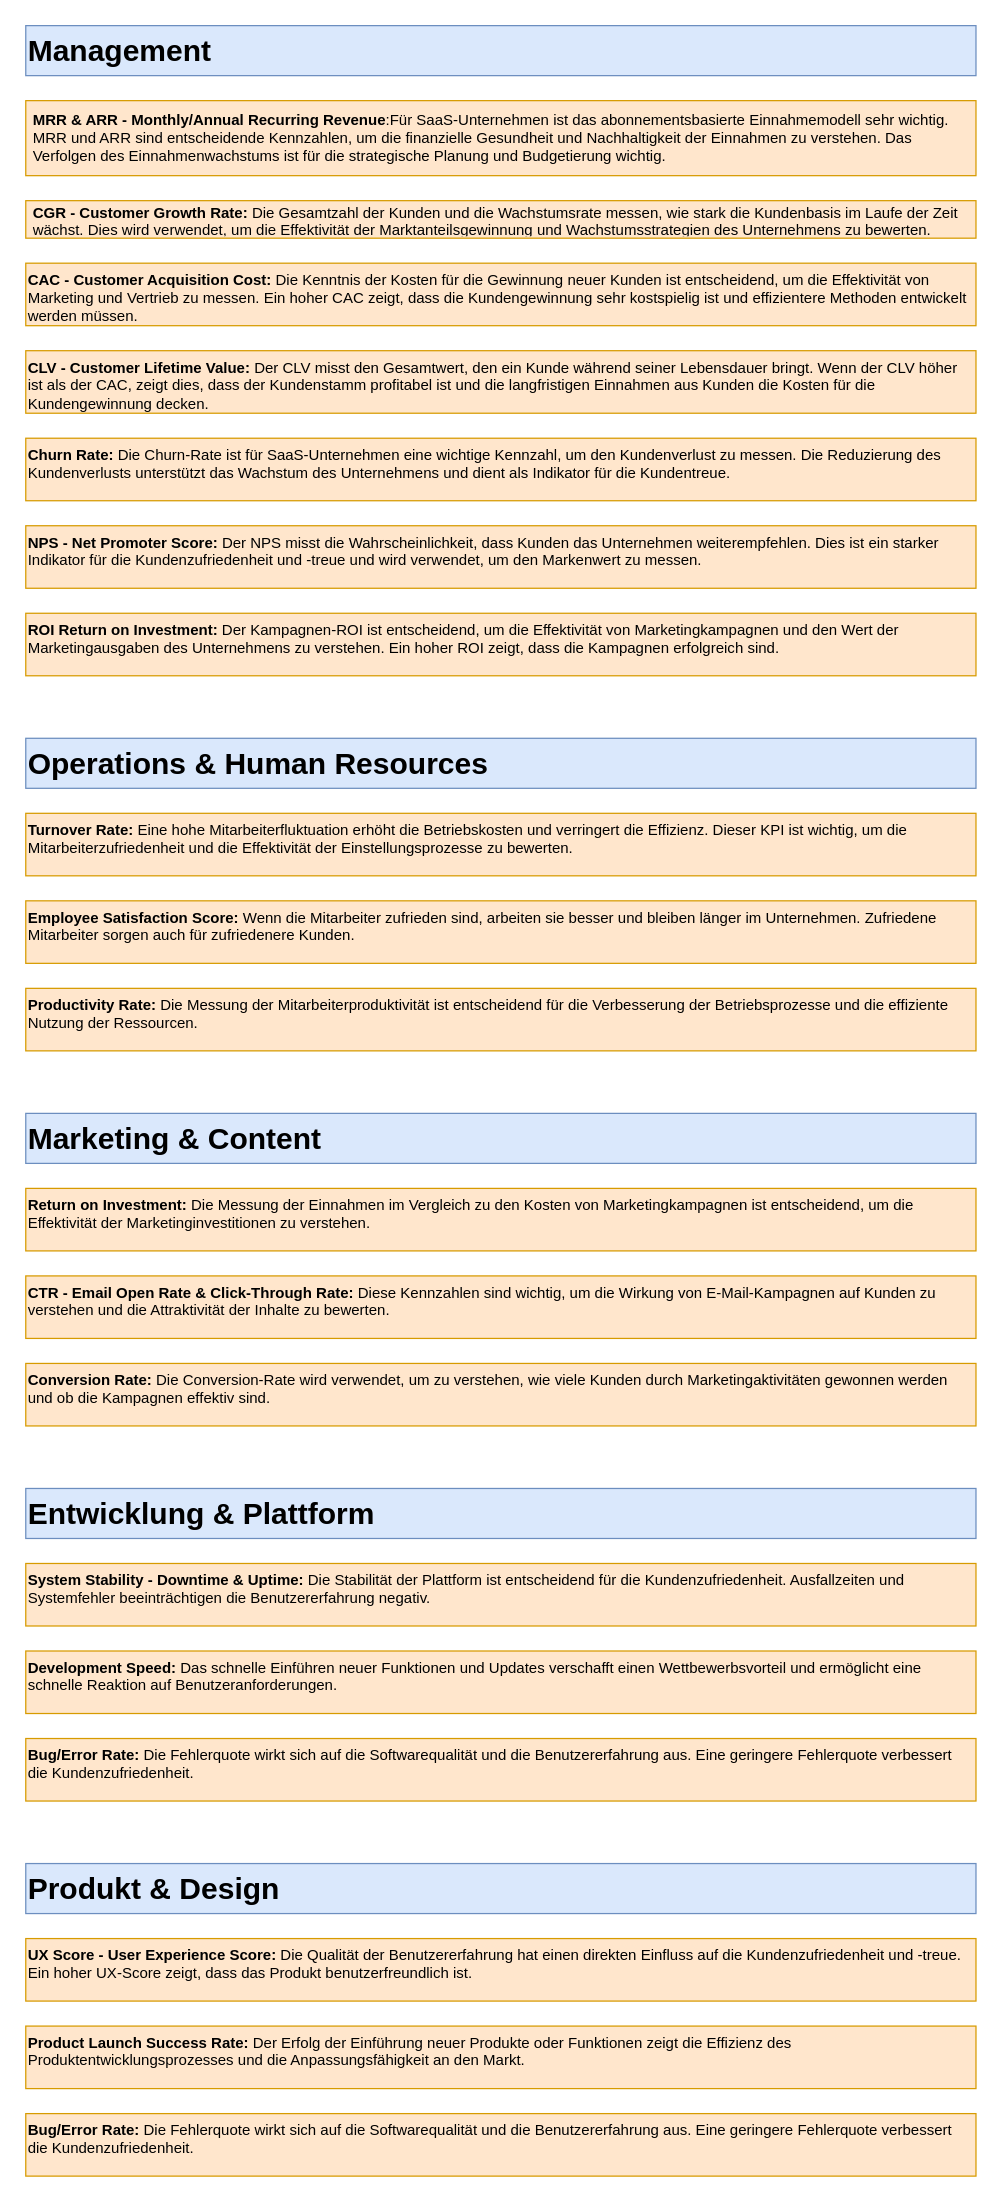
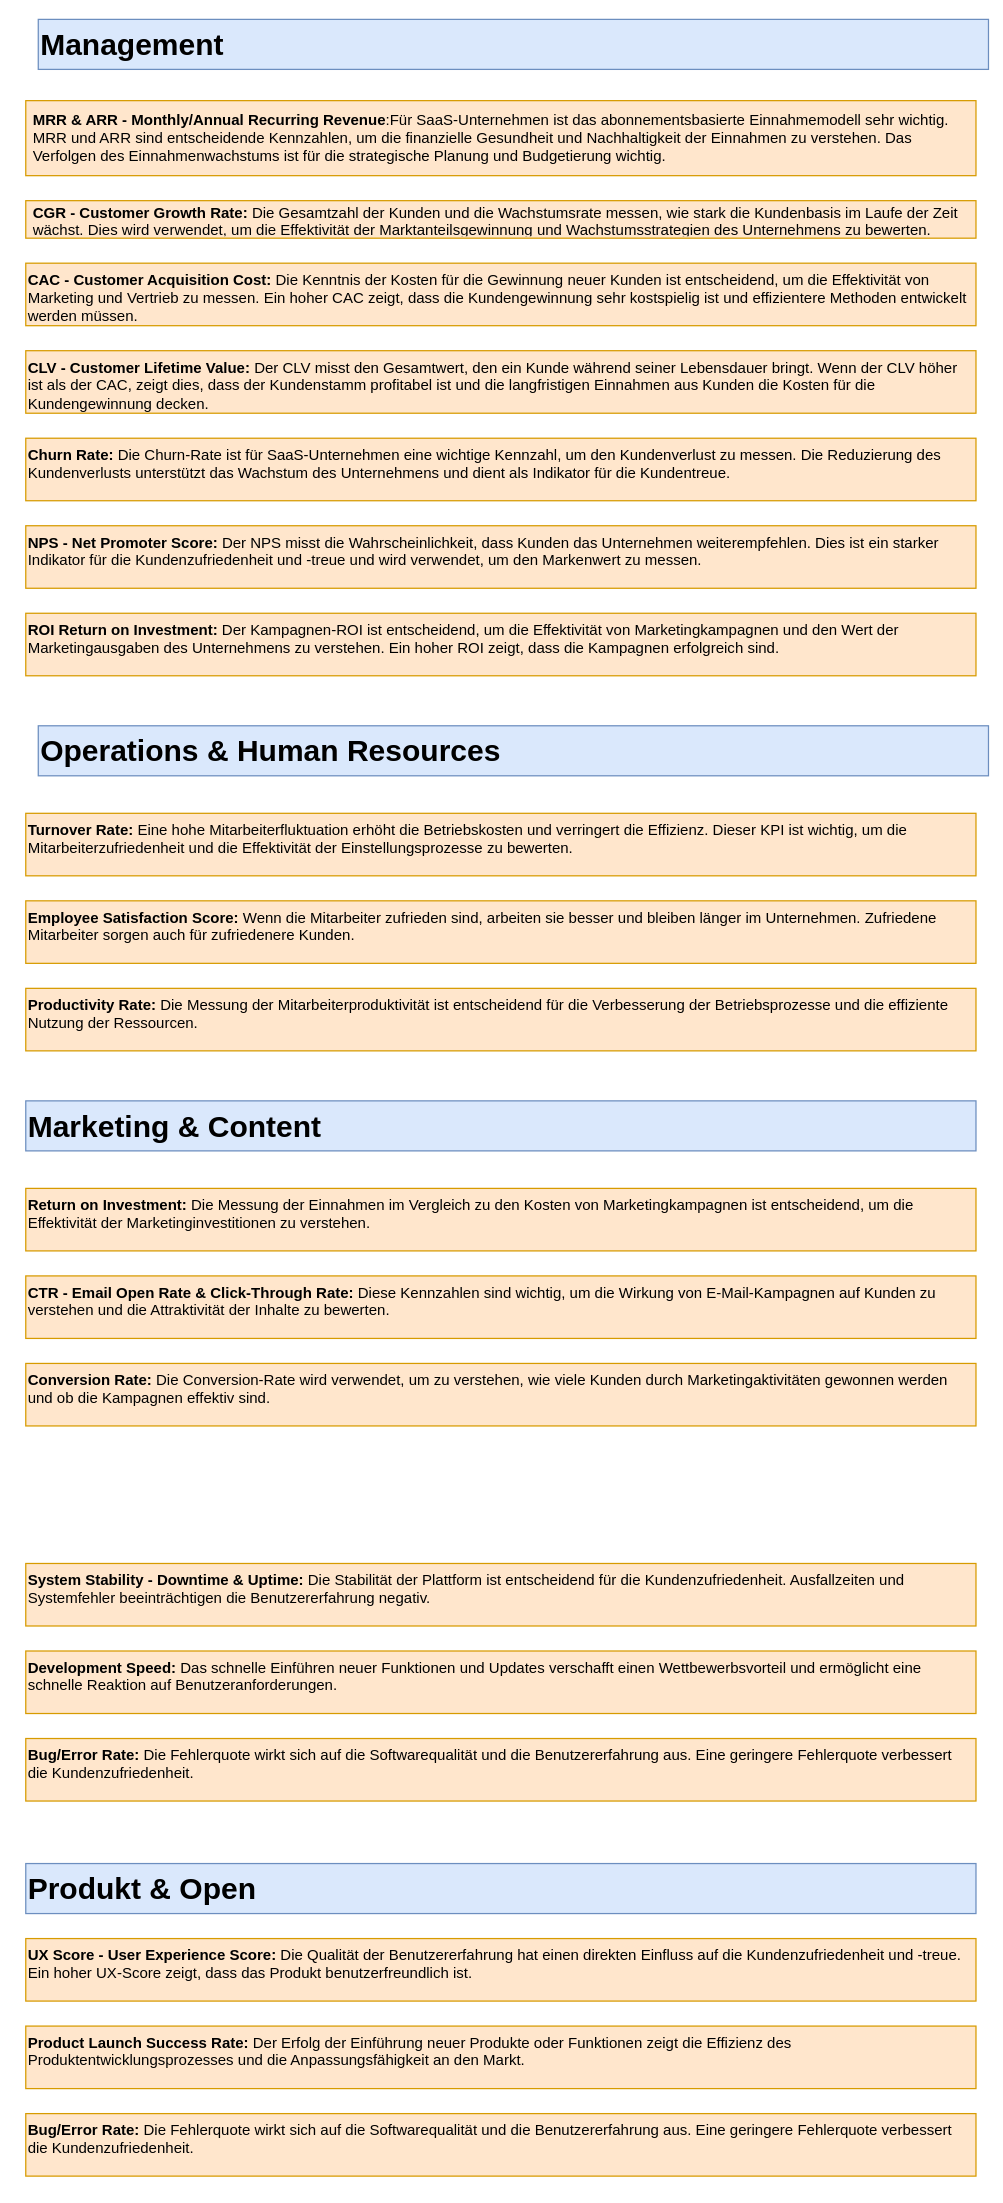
(501, 51) -> (513, 44)
(501, 763) -> (513, 751)
(501, 1138) -> (501, 1126)
(501, 1513) -> none
(89, 1881) -> (83, 1881)
